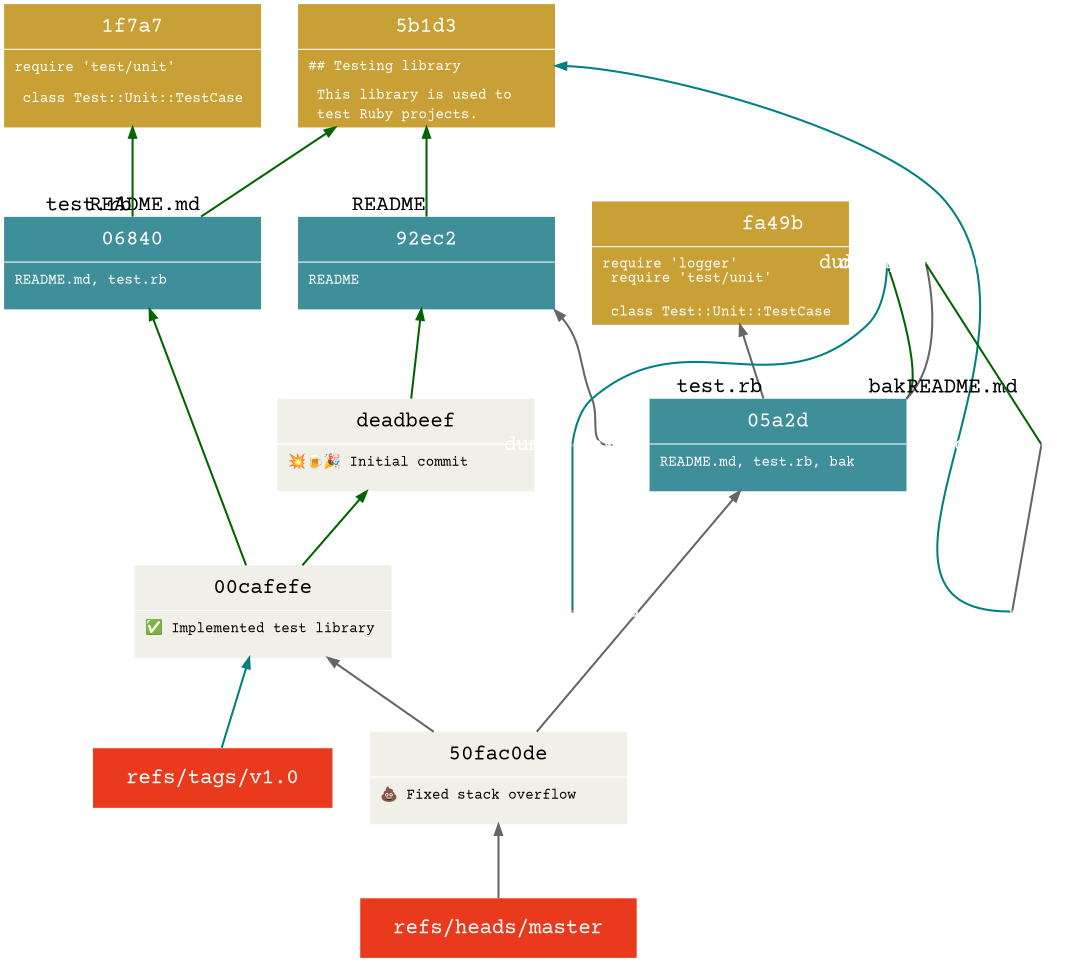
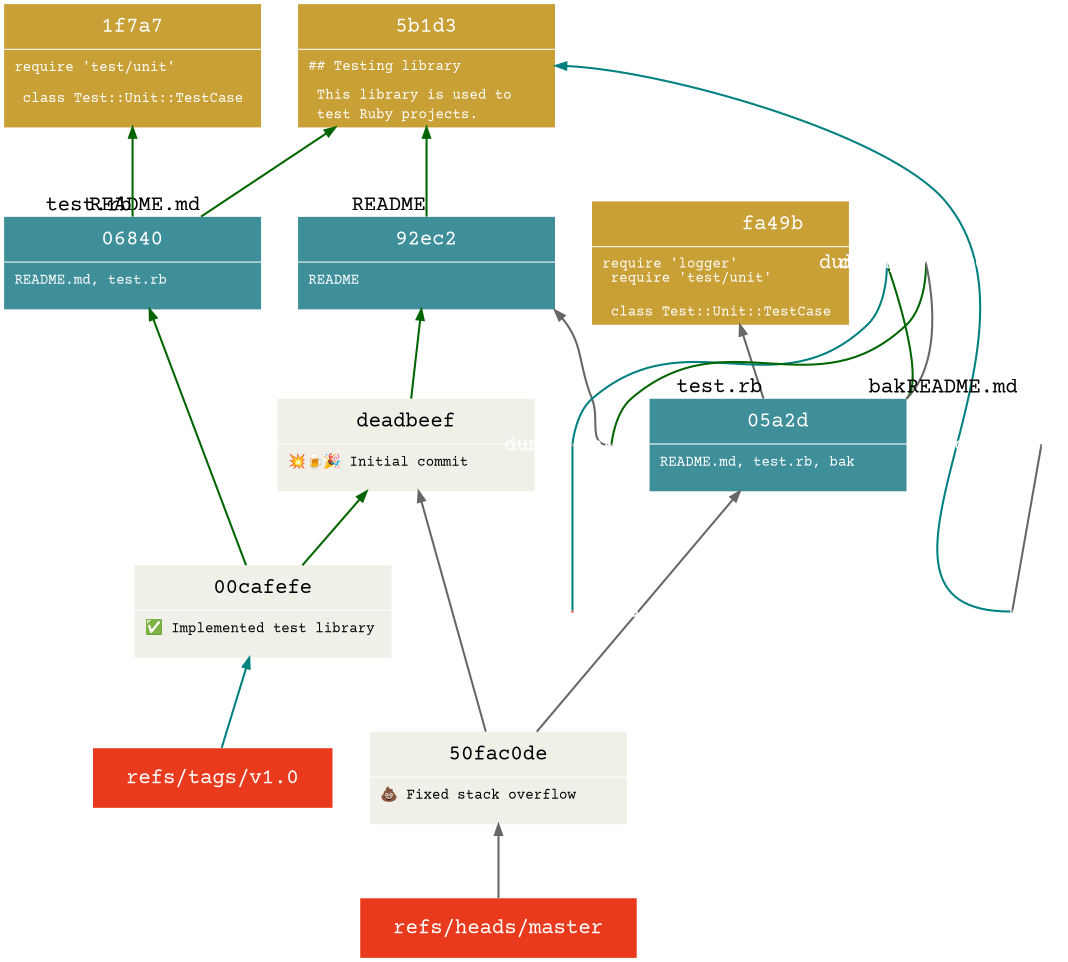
(984, 354) -> (818, 363)
(385, 698) -> (454, 617)
